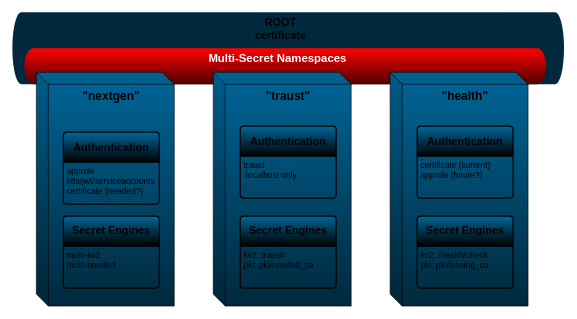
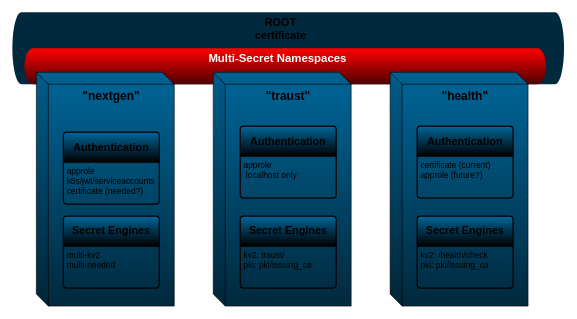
(268, 169) -> (268, 169)
(276, 259) -> (277, 259)
